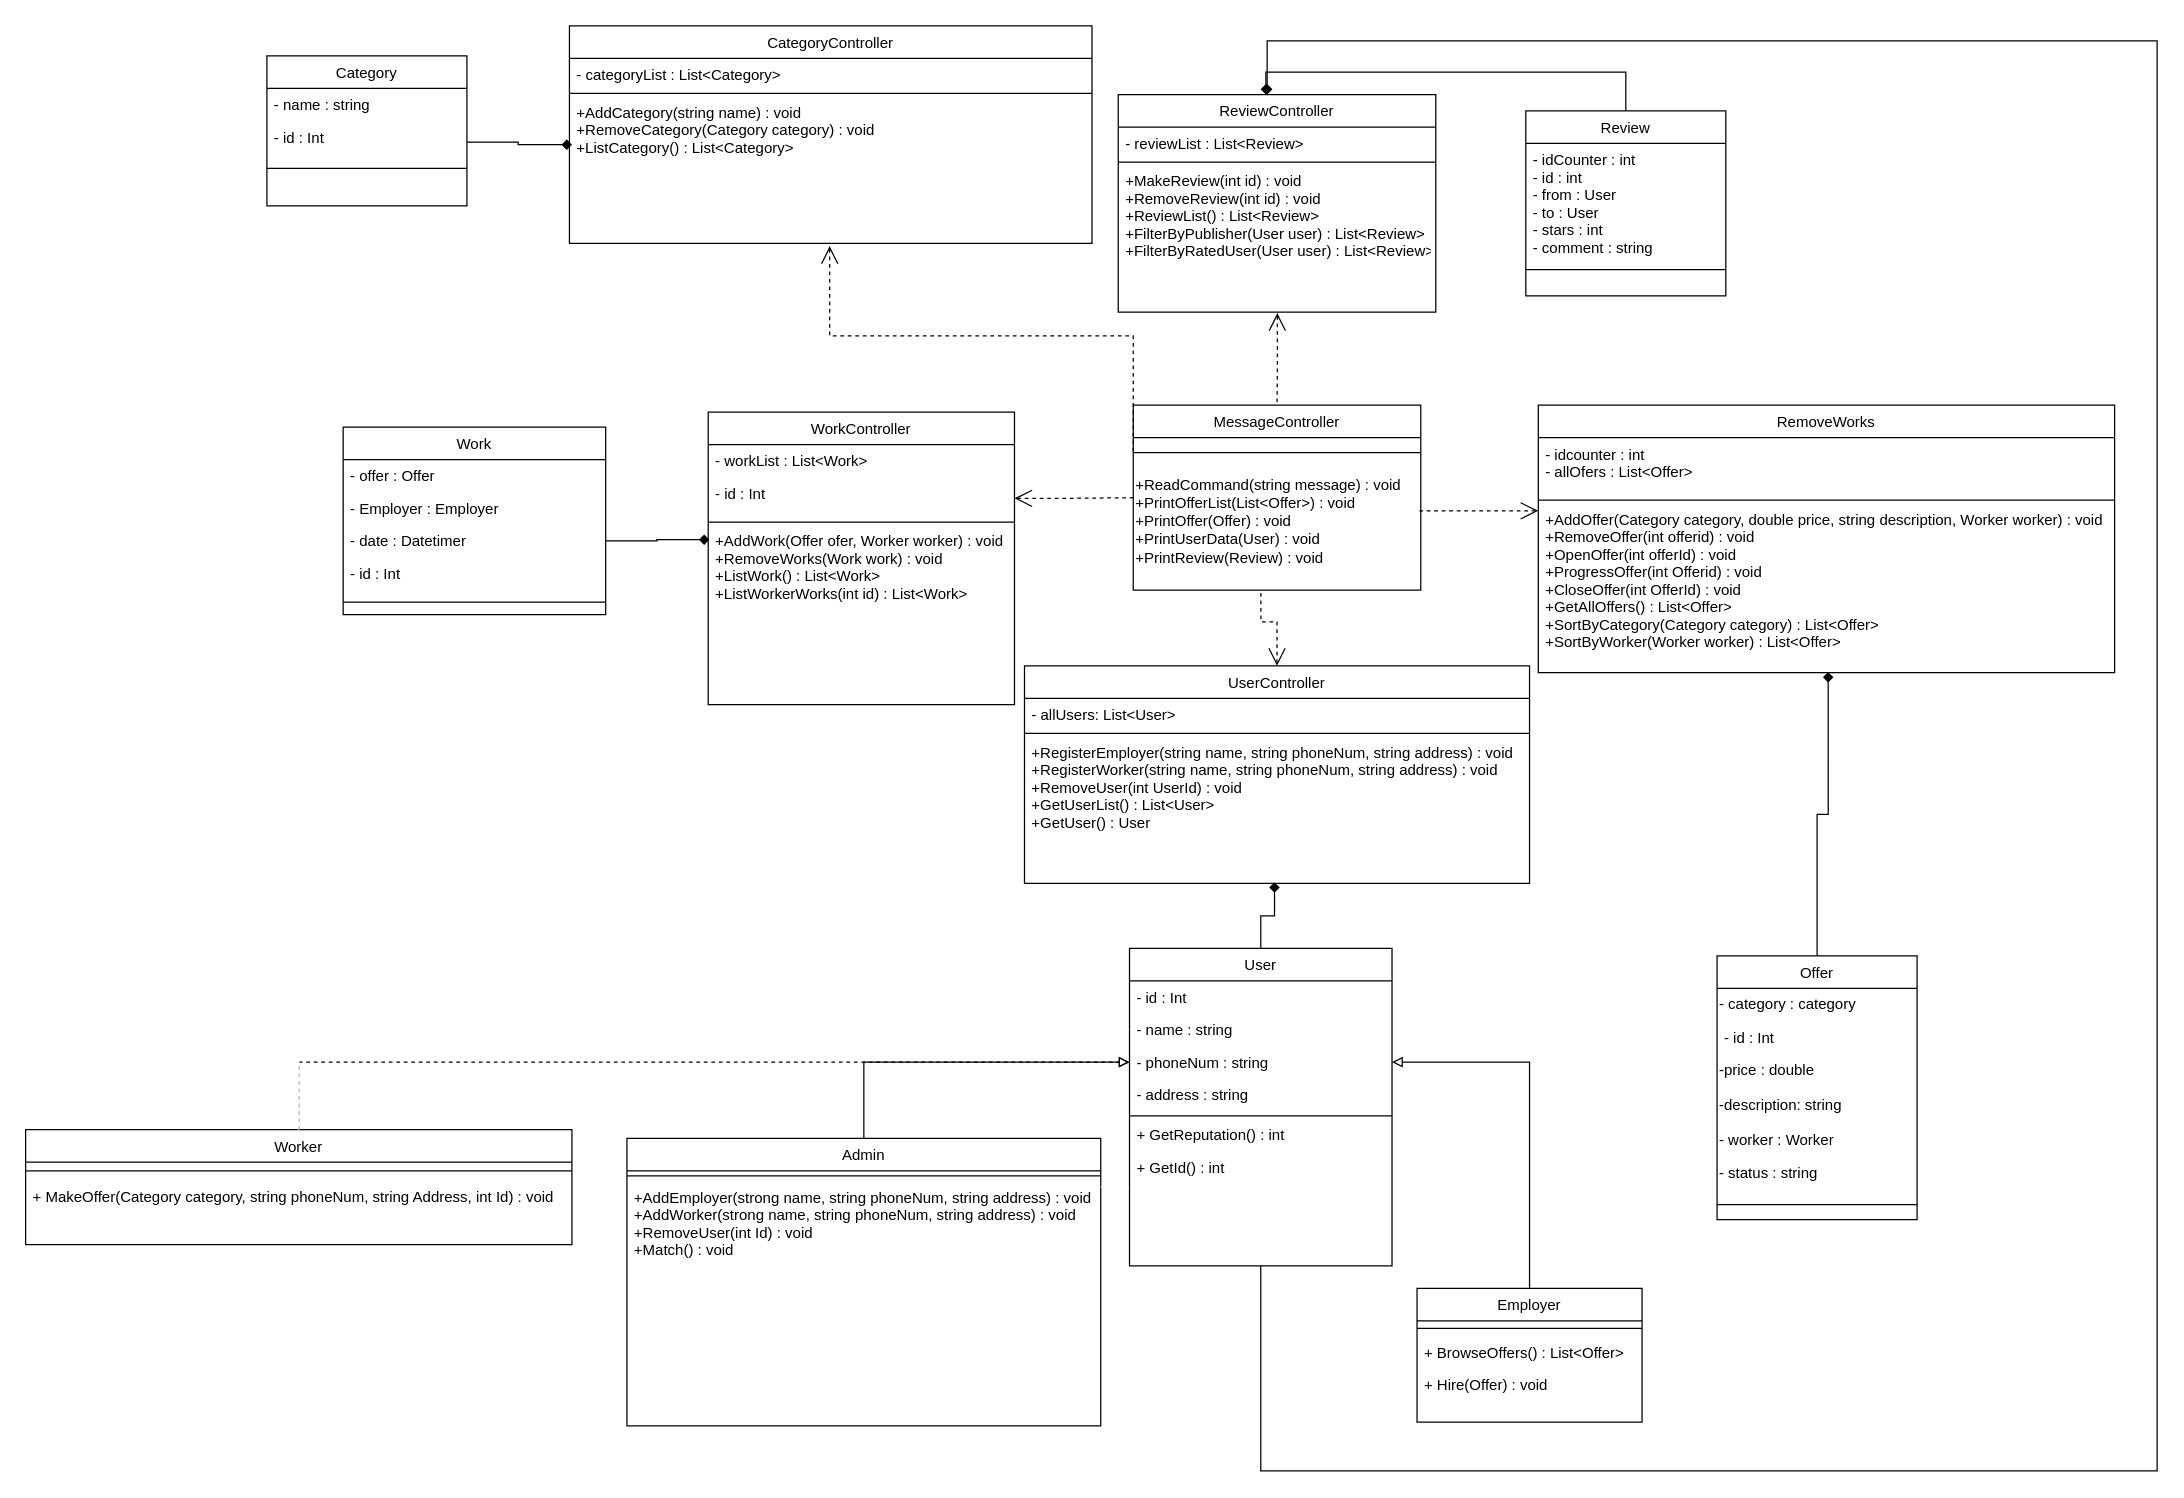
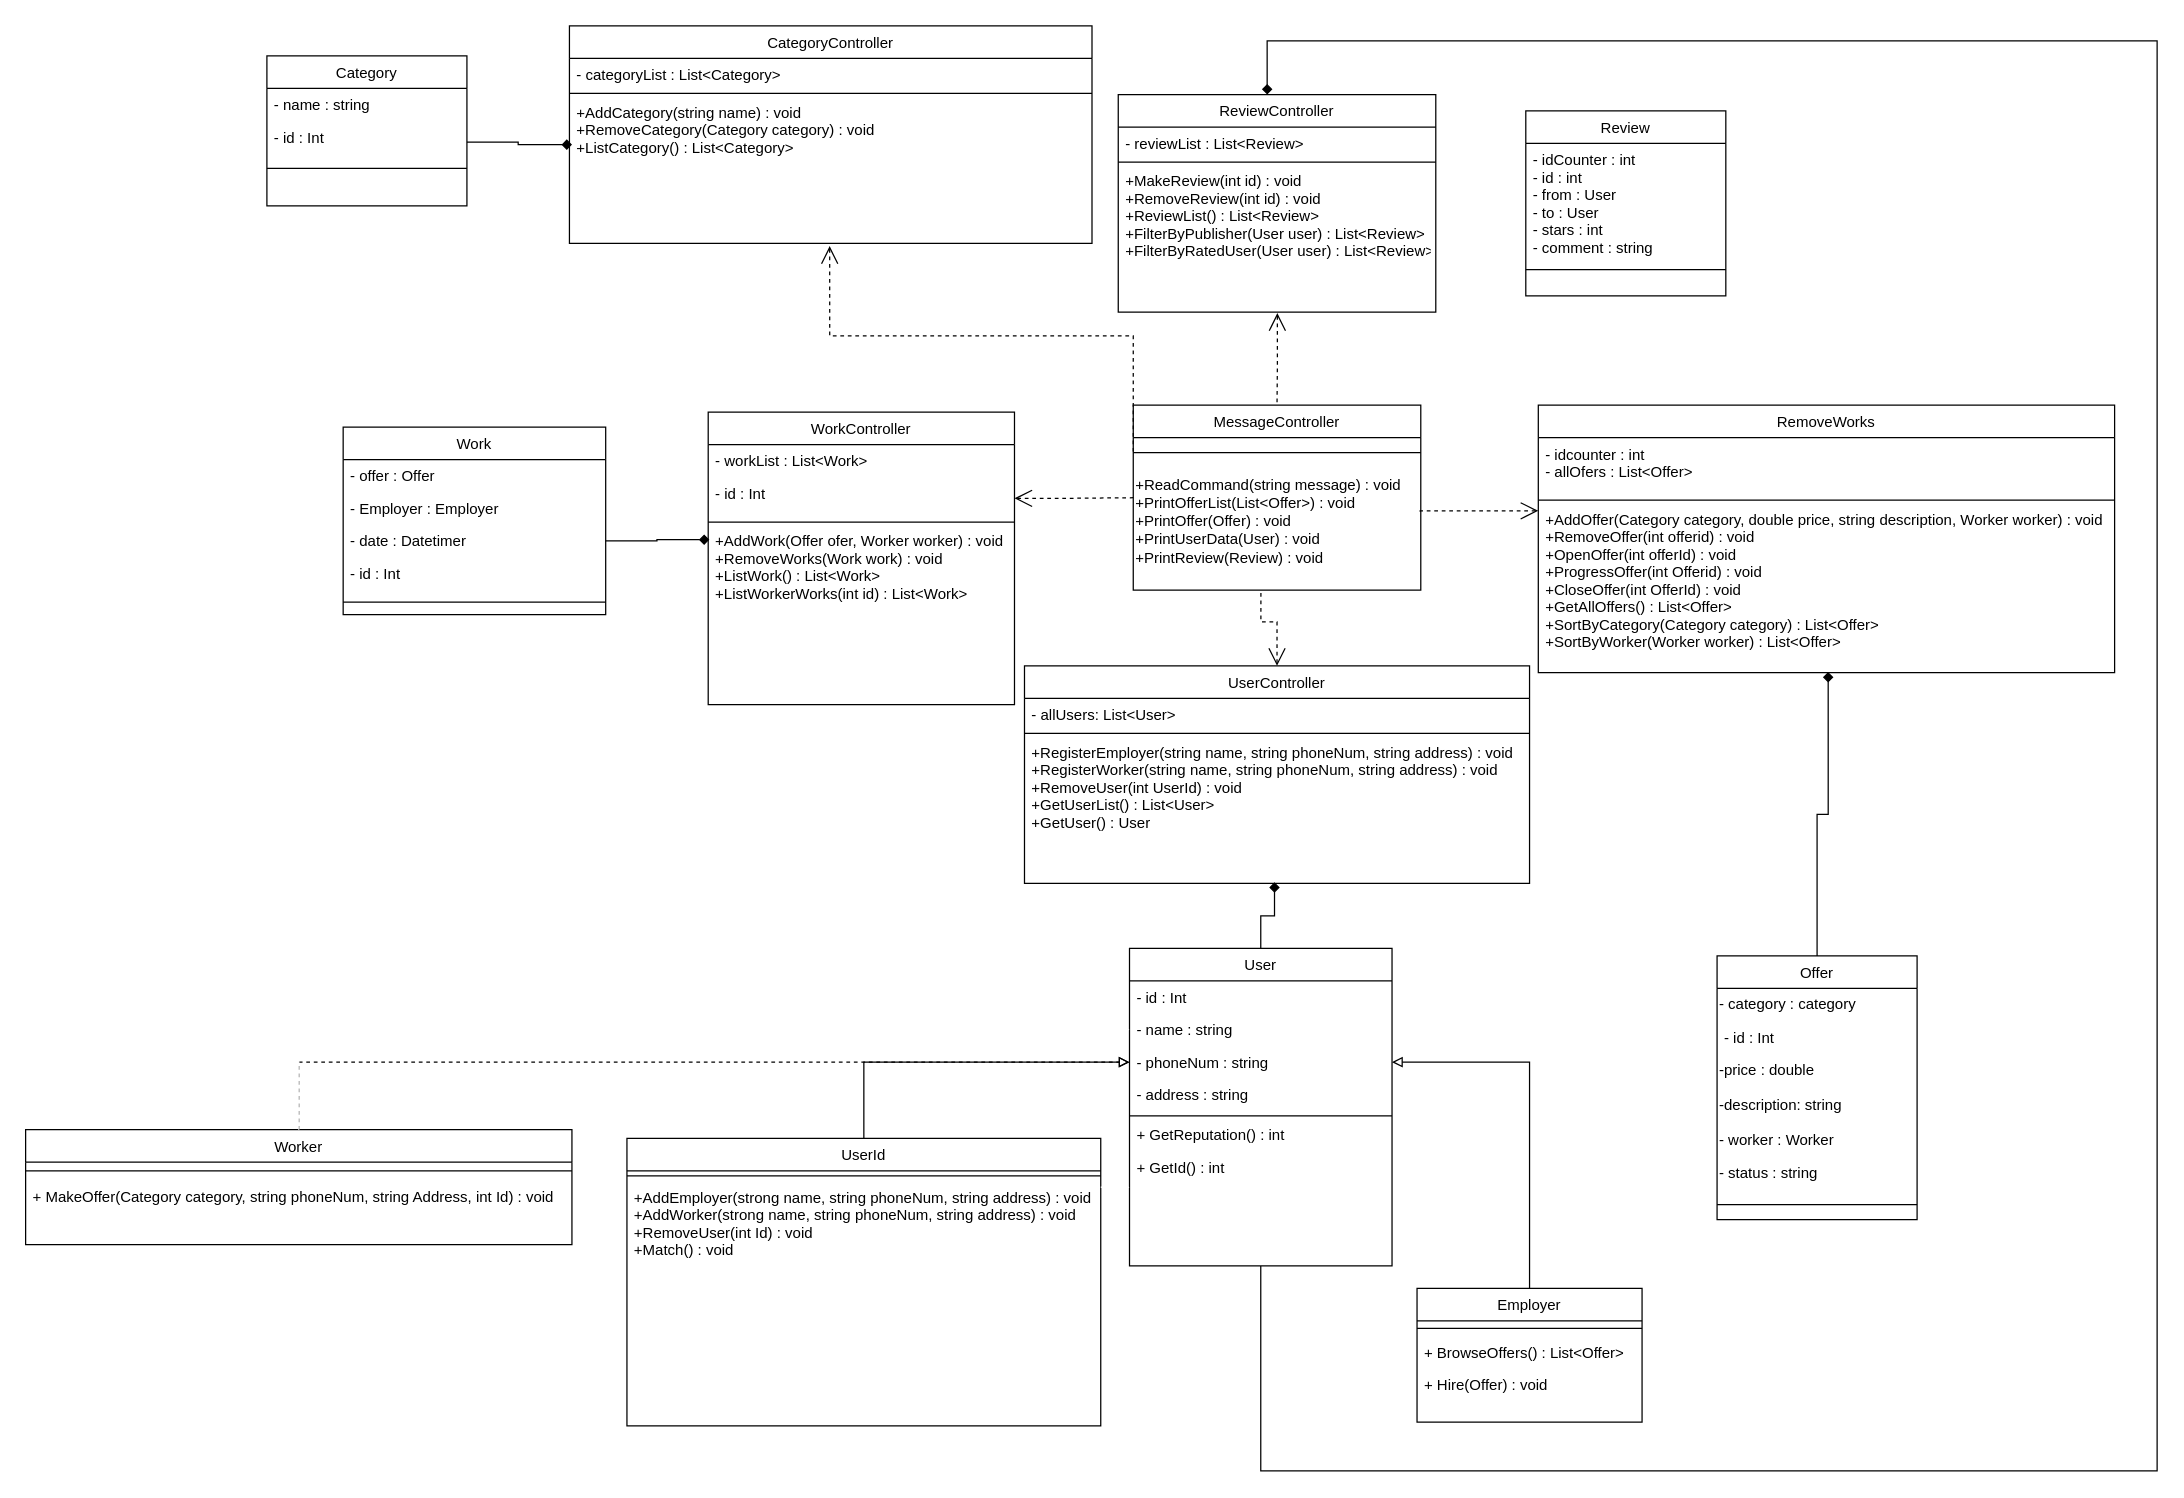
(1467, 72) -> none
(863, 1155) -> (863, 1155)
